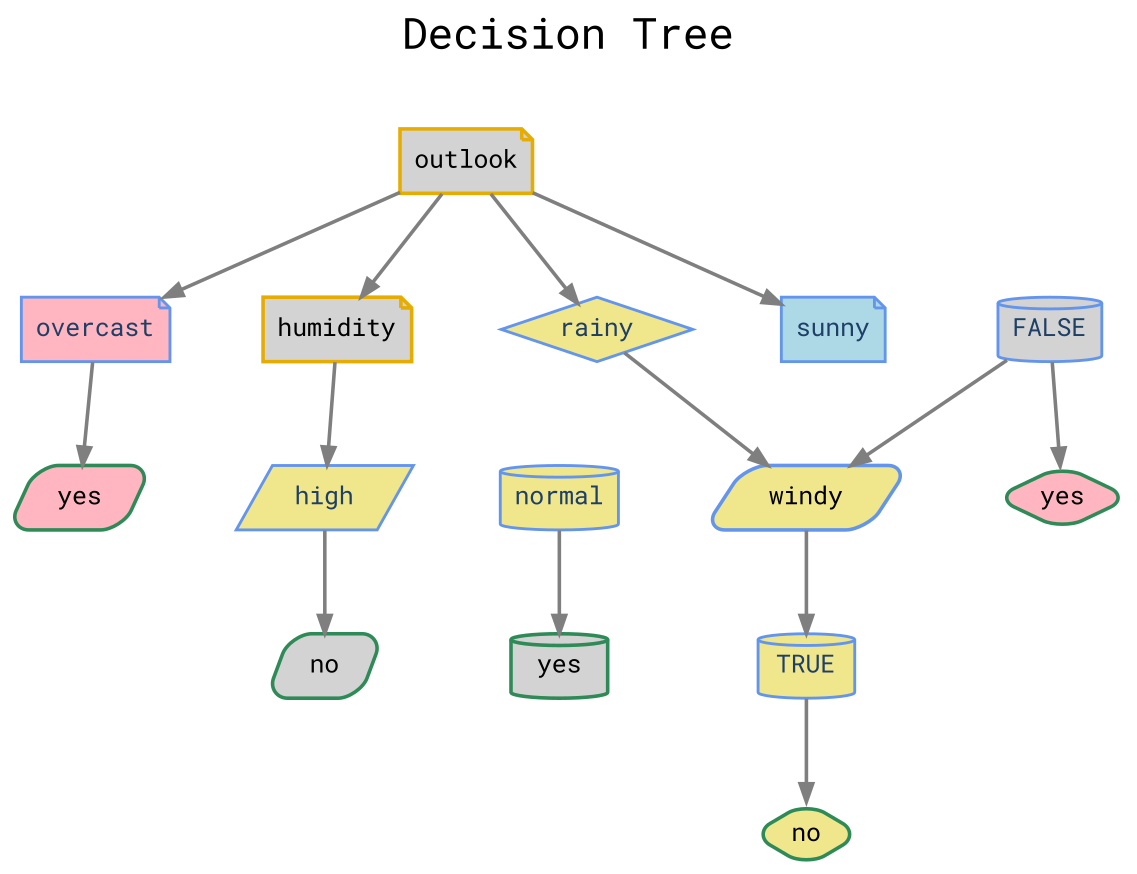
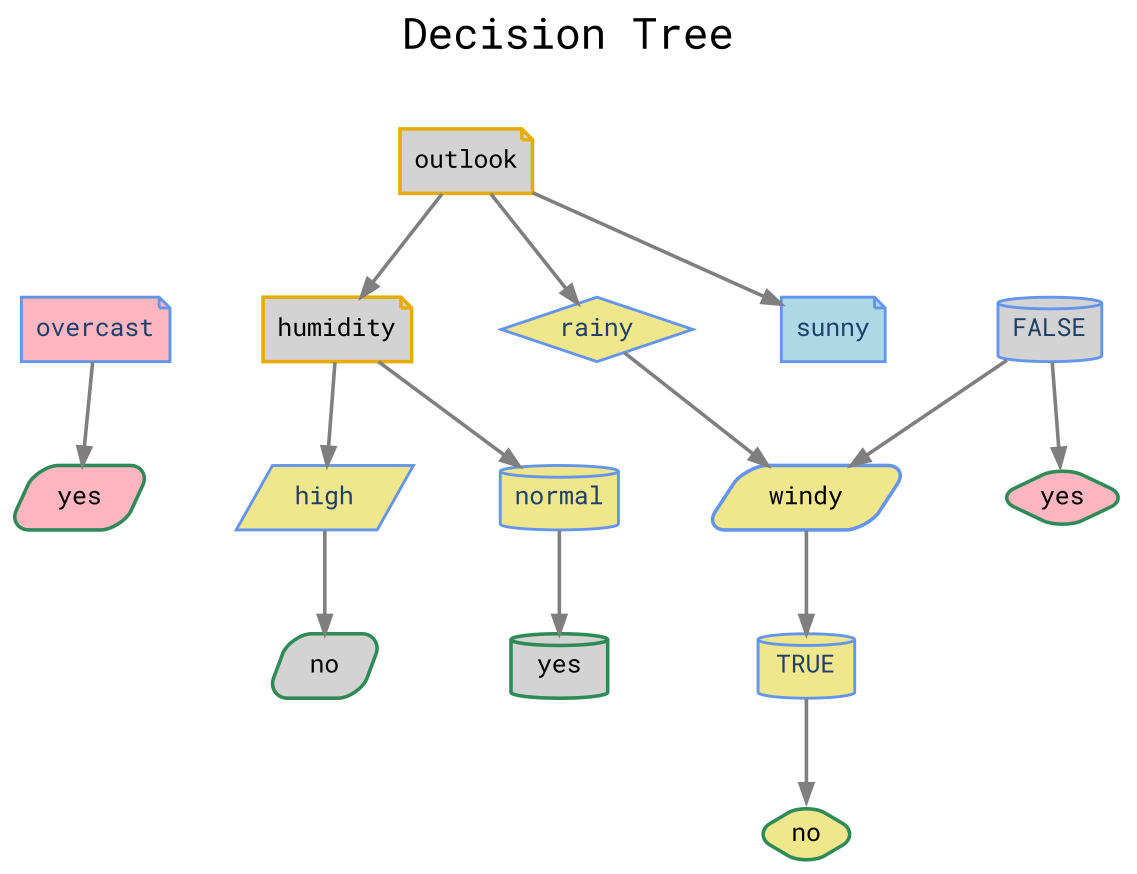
(290, 241) -> none
none -> (441, 408)
